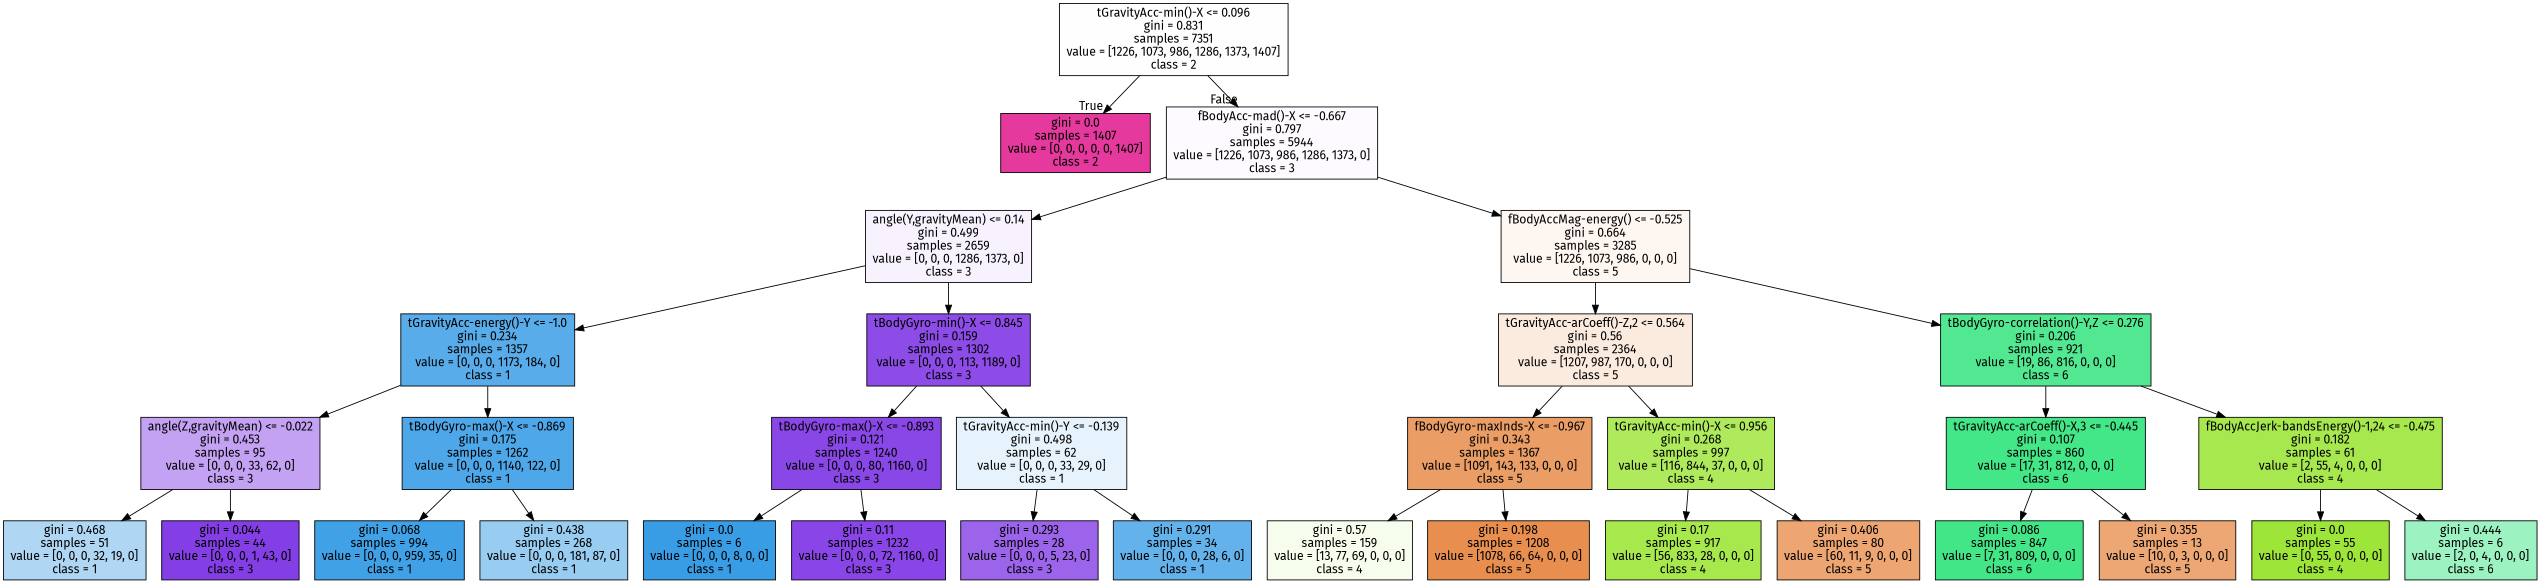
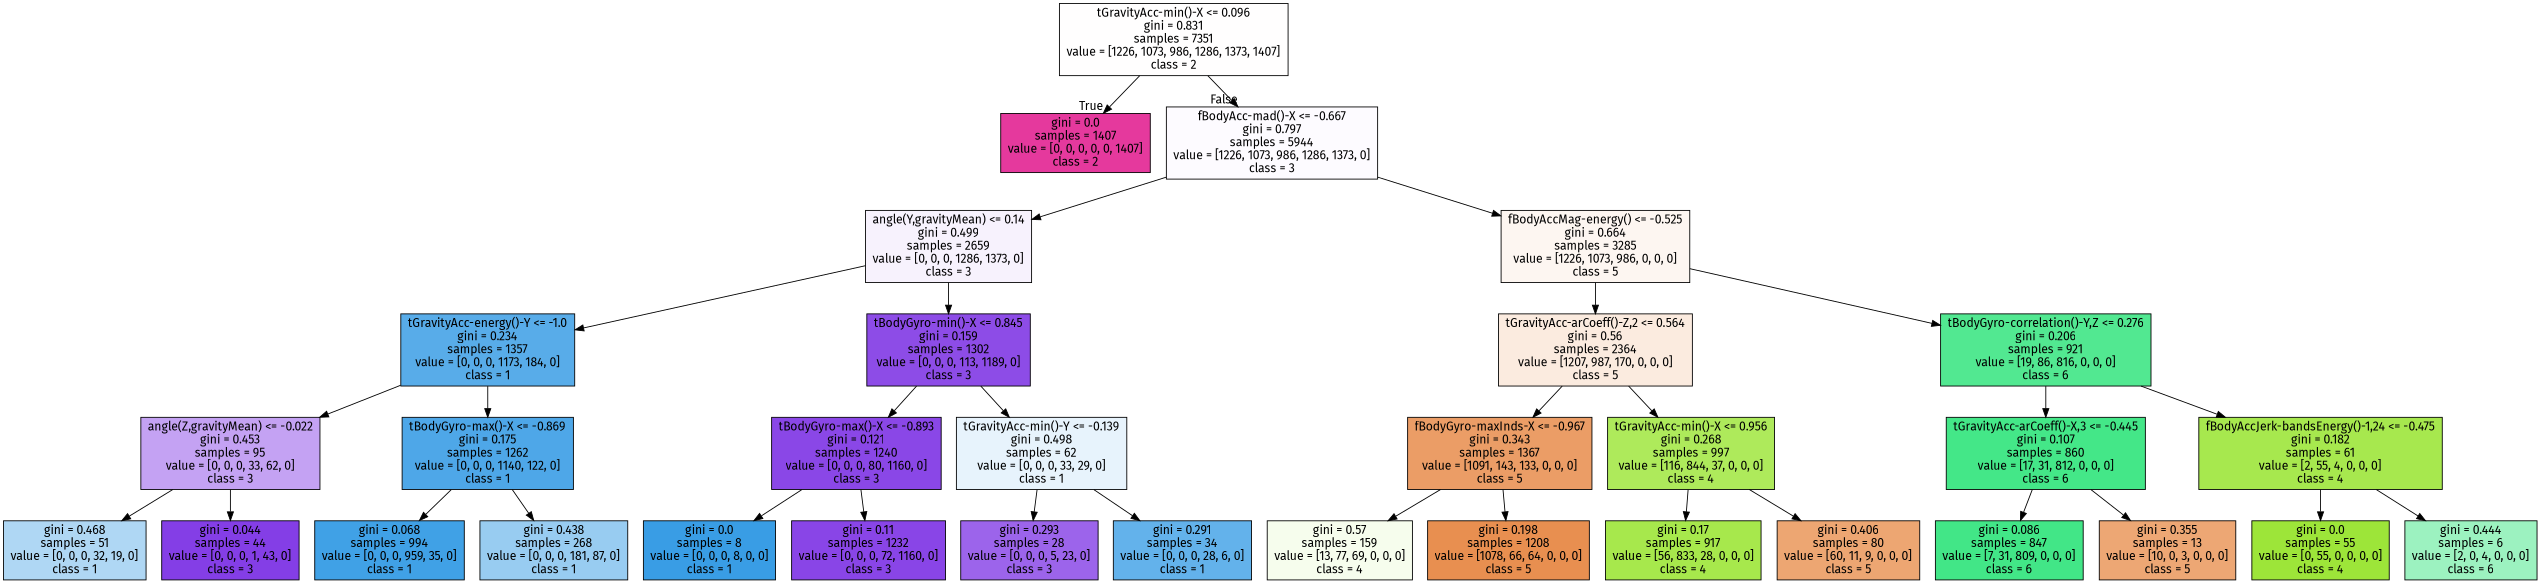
(709, 550) -> (709, 550)
